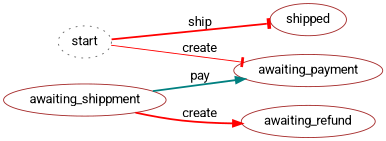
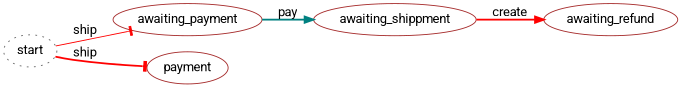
(308, 20) -> (188, 68)
(200, 49) -> (85, 31)
(194, 86) -> (283, 20)
